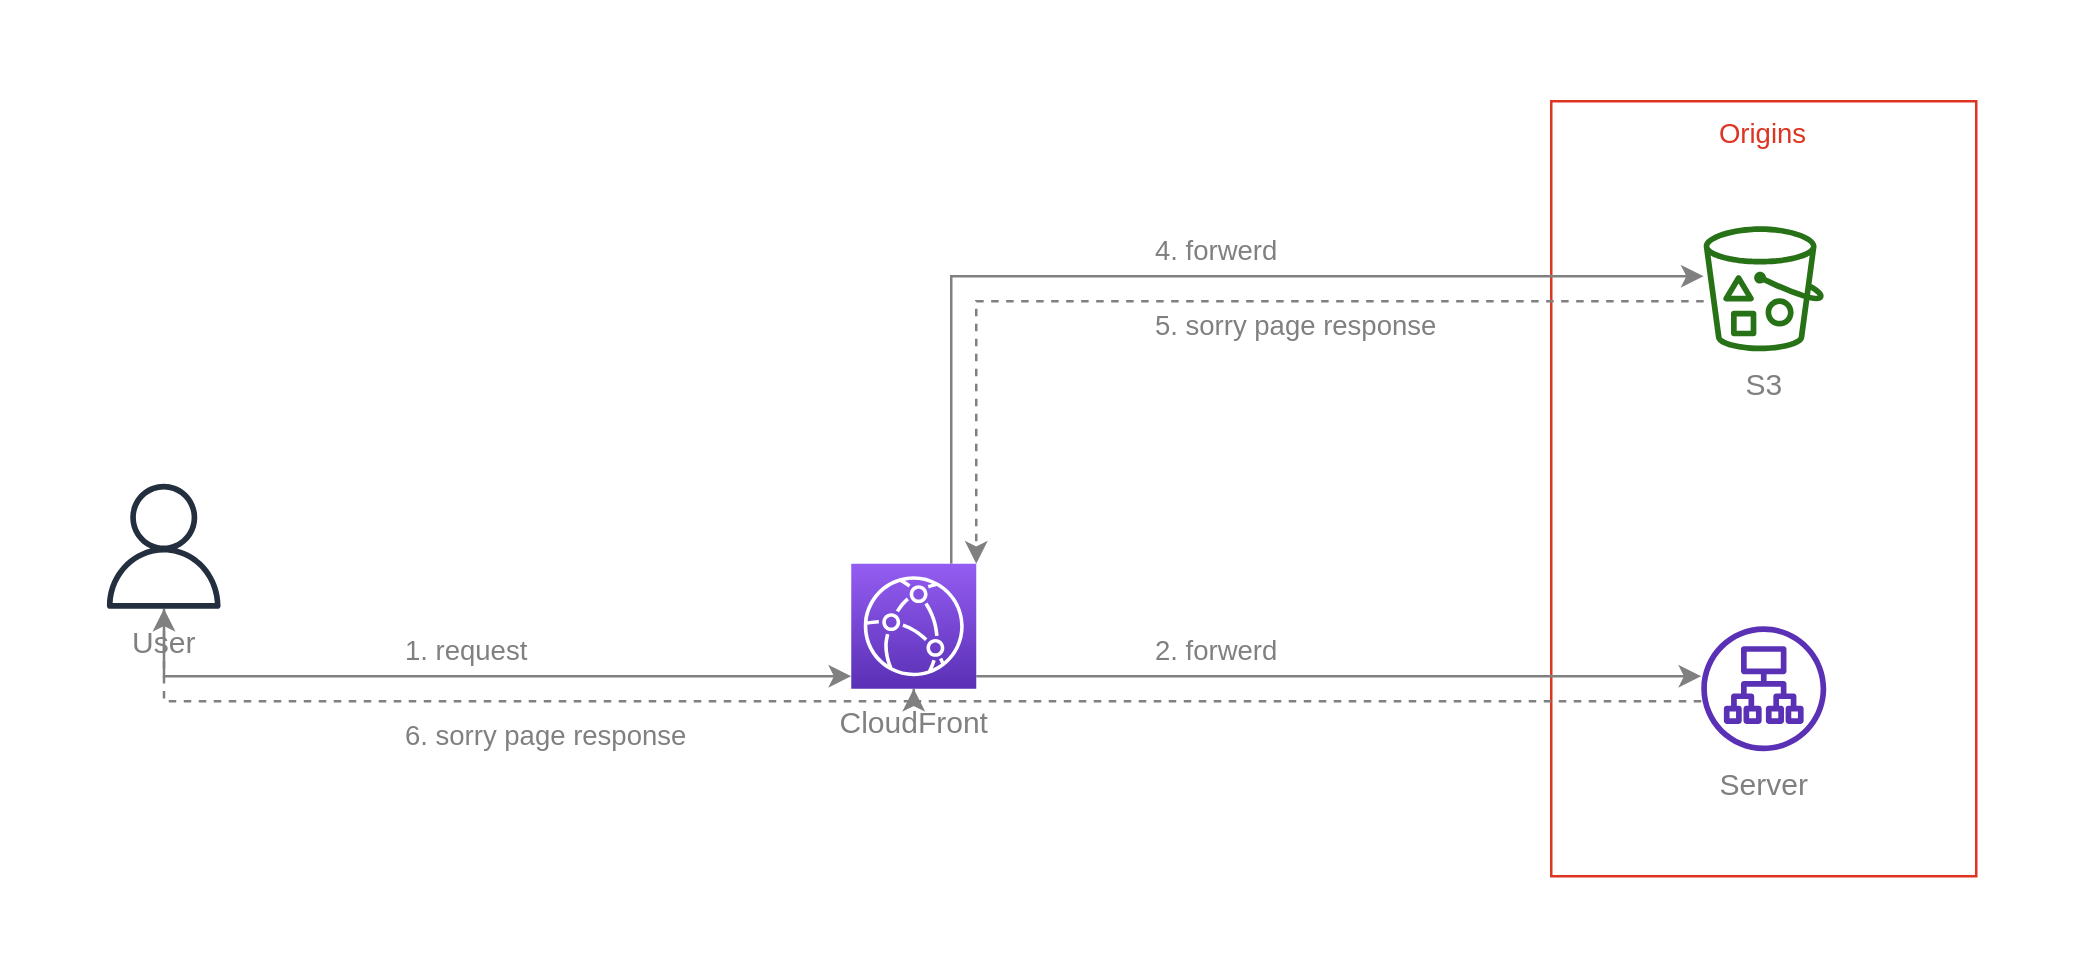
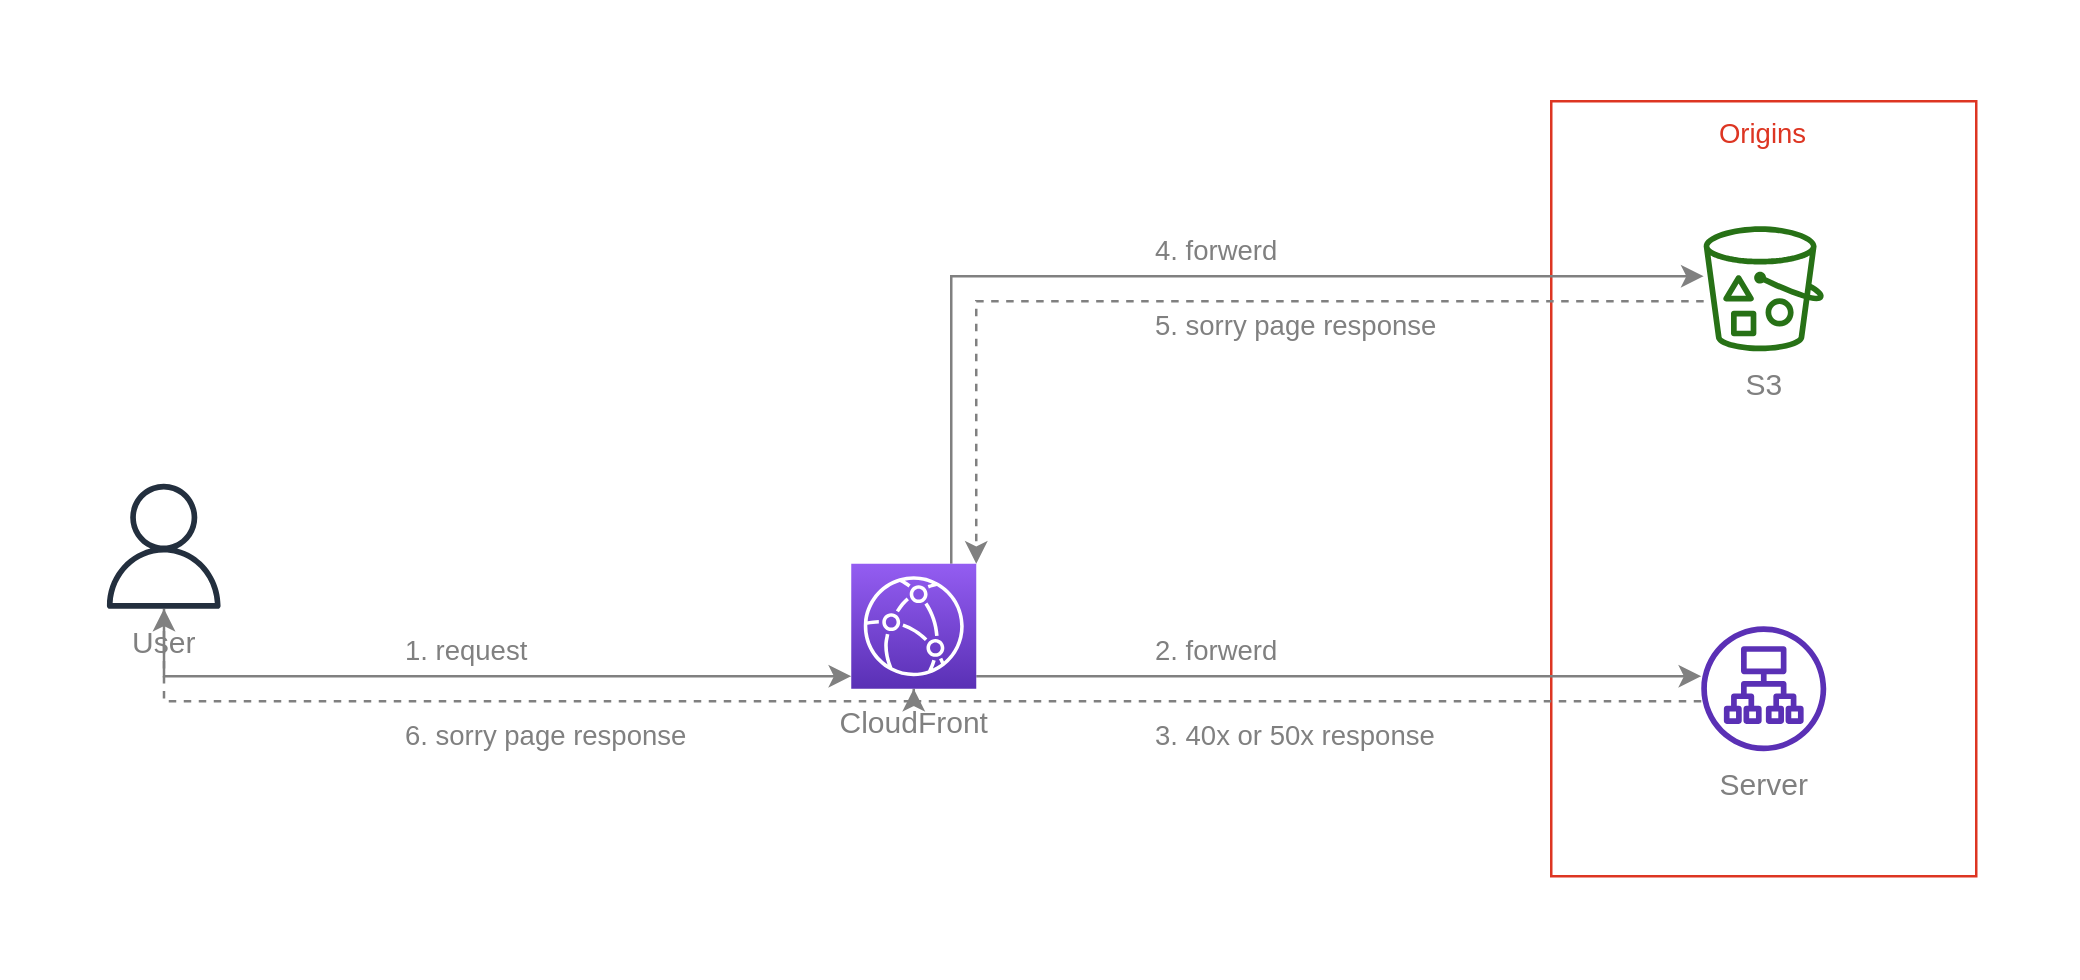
none -> (1314, 736)
